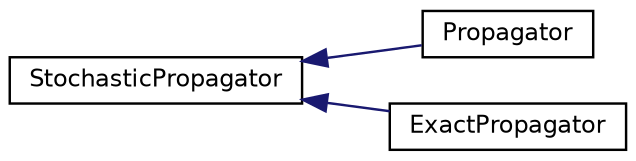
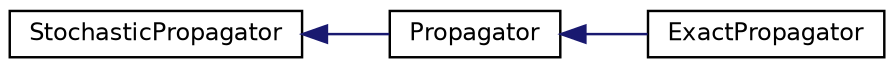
(358, 107) -> (617, 34)
